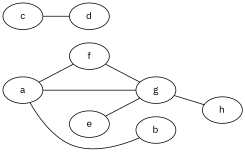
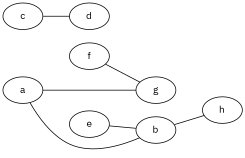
(56, 73) -> none
(189, 100) -> (189, 120)
(123, 107) -> (123, 127)
